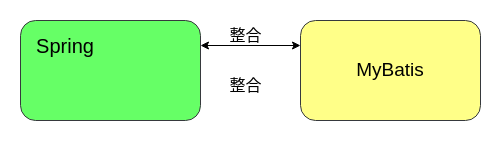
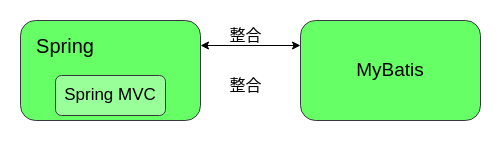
(391, 71) -> (391, 71)
none -> (111, 96)
